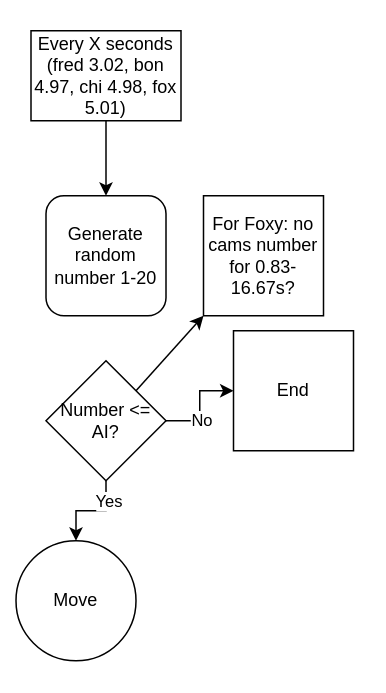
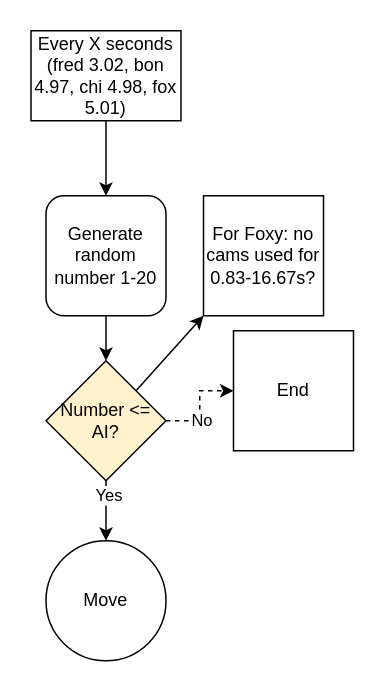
(263, 256) -> (263, 256)
none -> (106, 333)
(201, 391) -> (201, 391)
(106, 421) -> (106, 421)
(76, 601) -> (106, 601)
